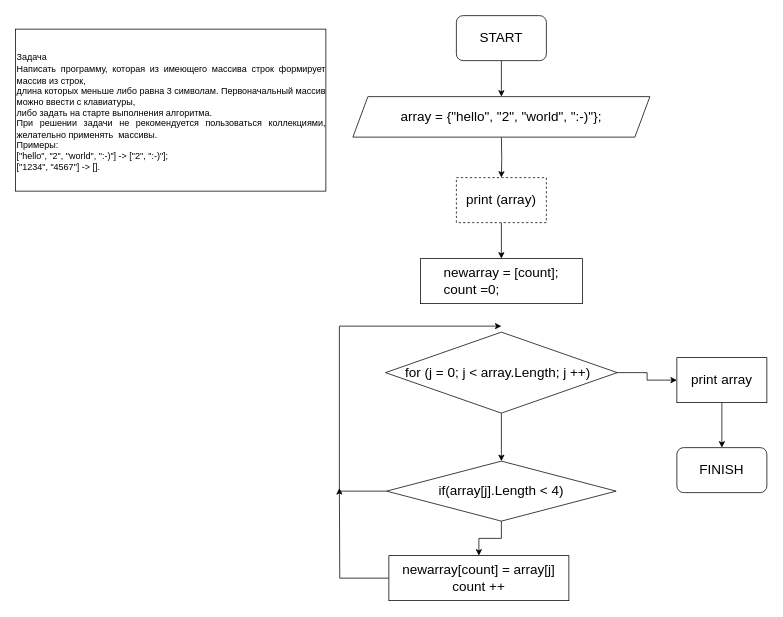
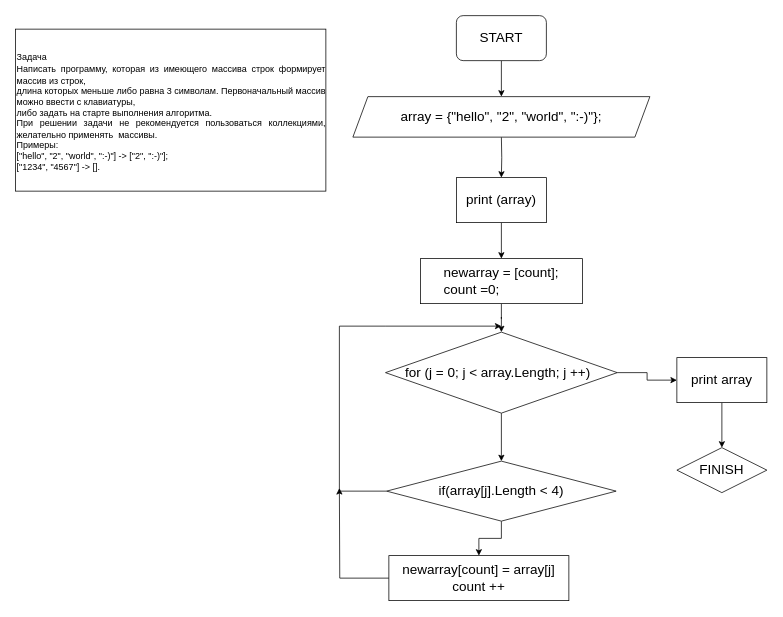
(501, 200) -> (501, 200)
none -> (501, 316)
(722, 470) -> (722, 470)
